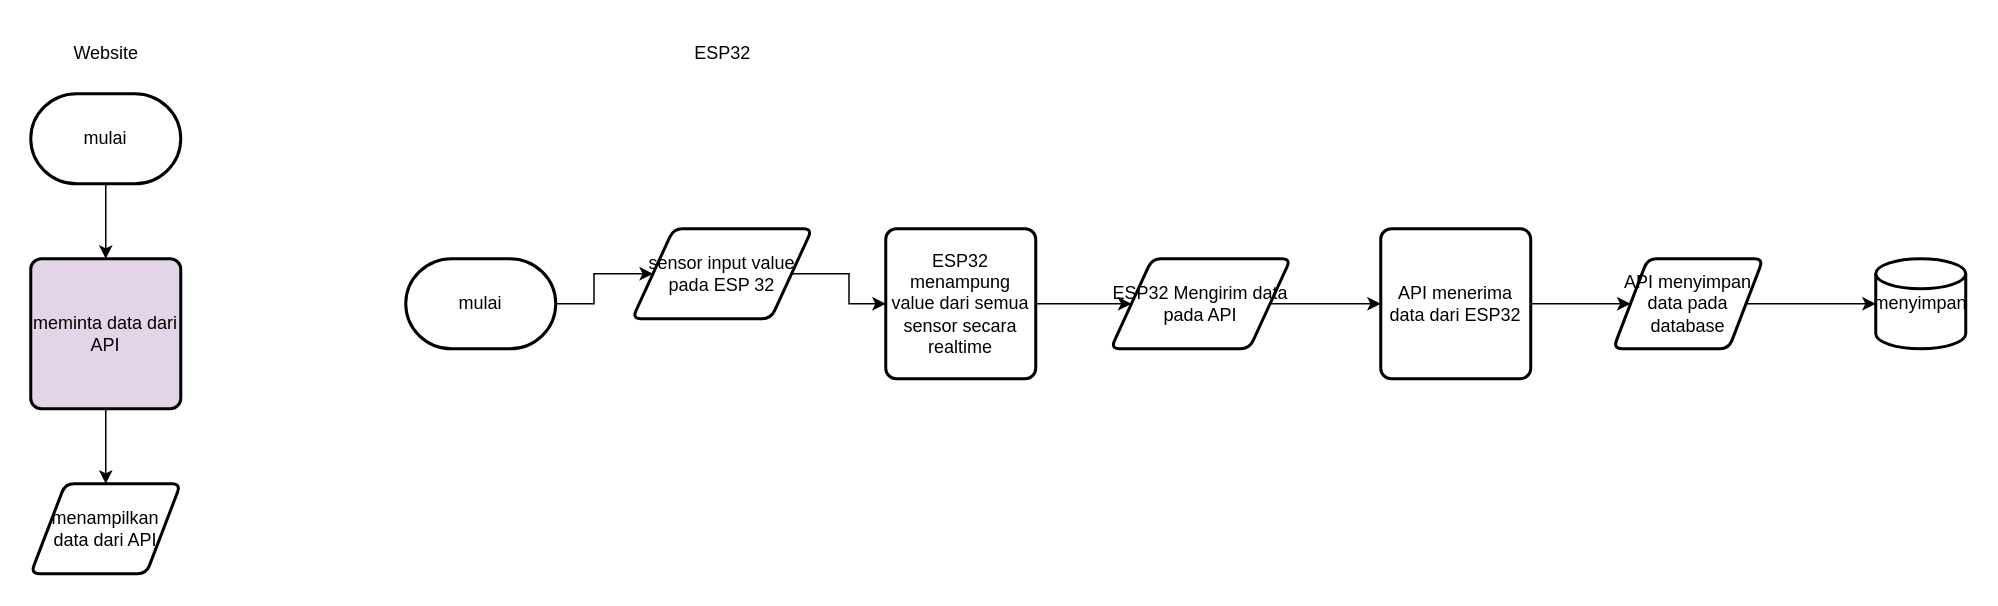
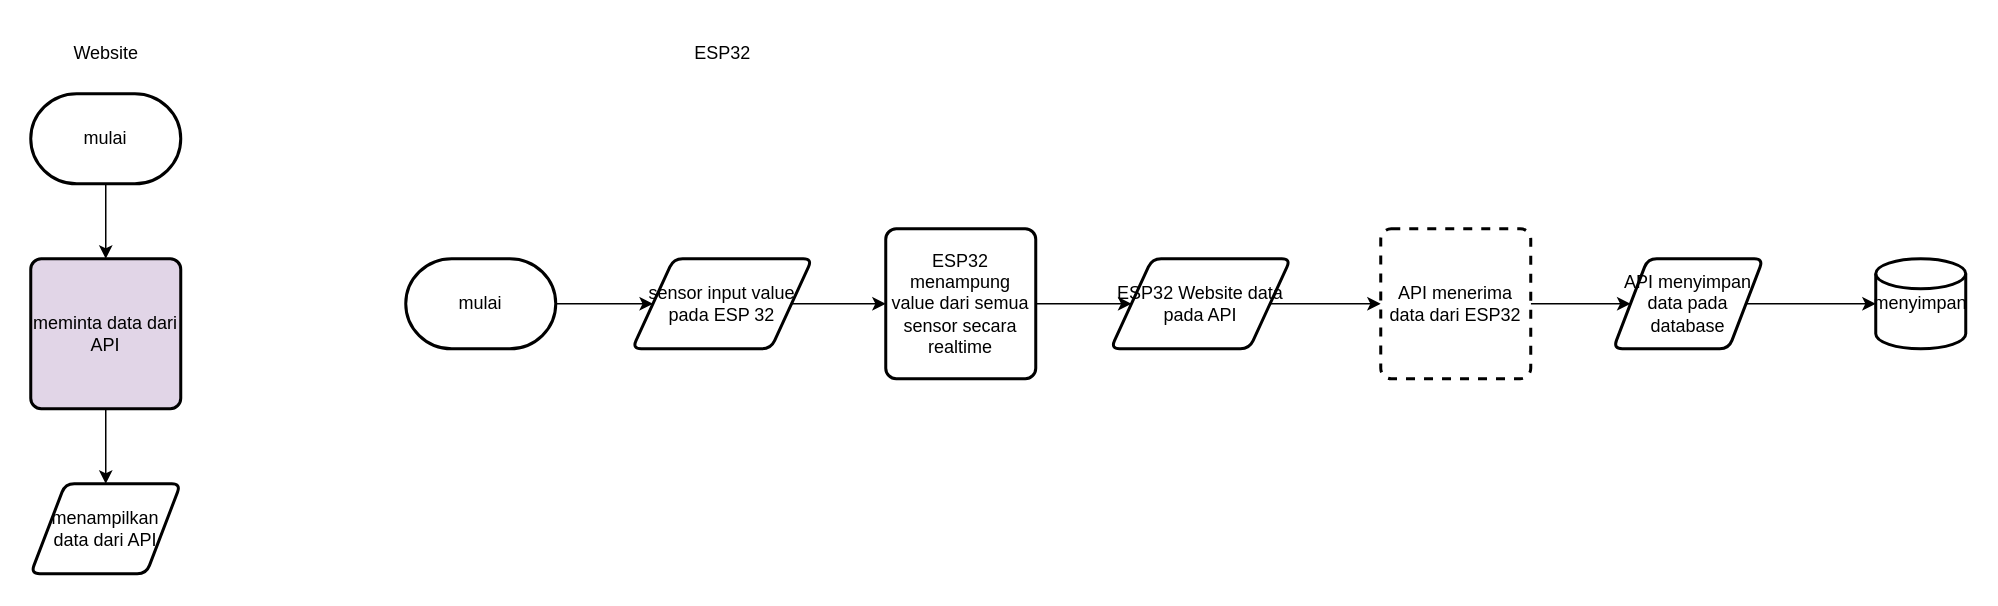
(722, 274) -> (722, 304)
(1201, 304) -> (1201, 304)
(1456, 304) -> (1456, 304)
